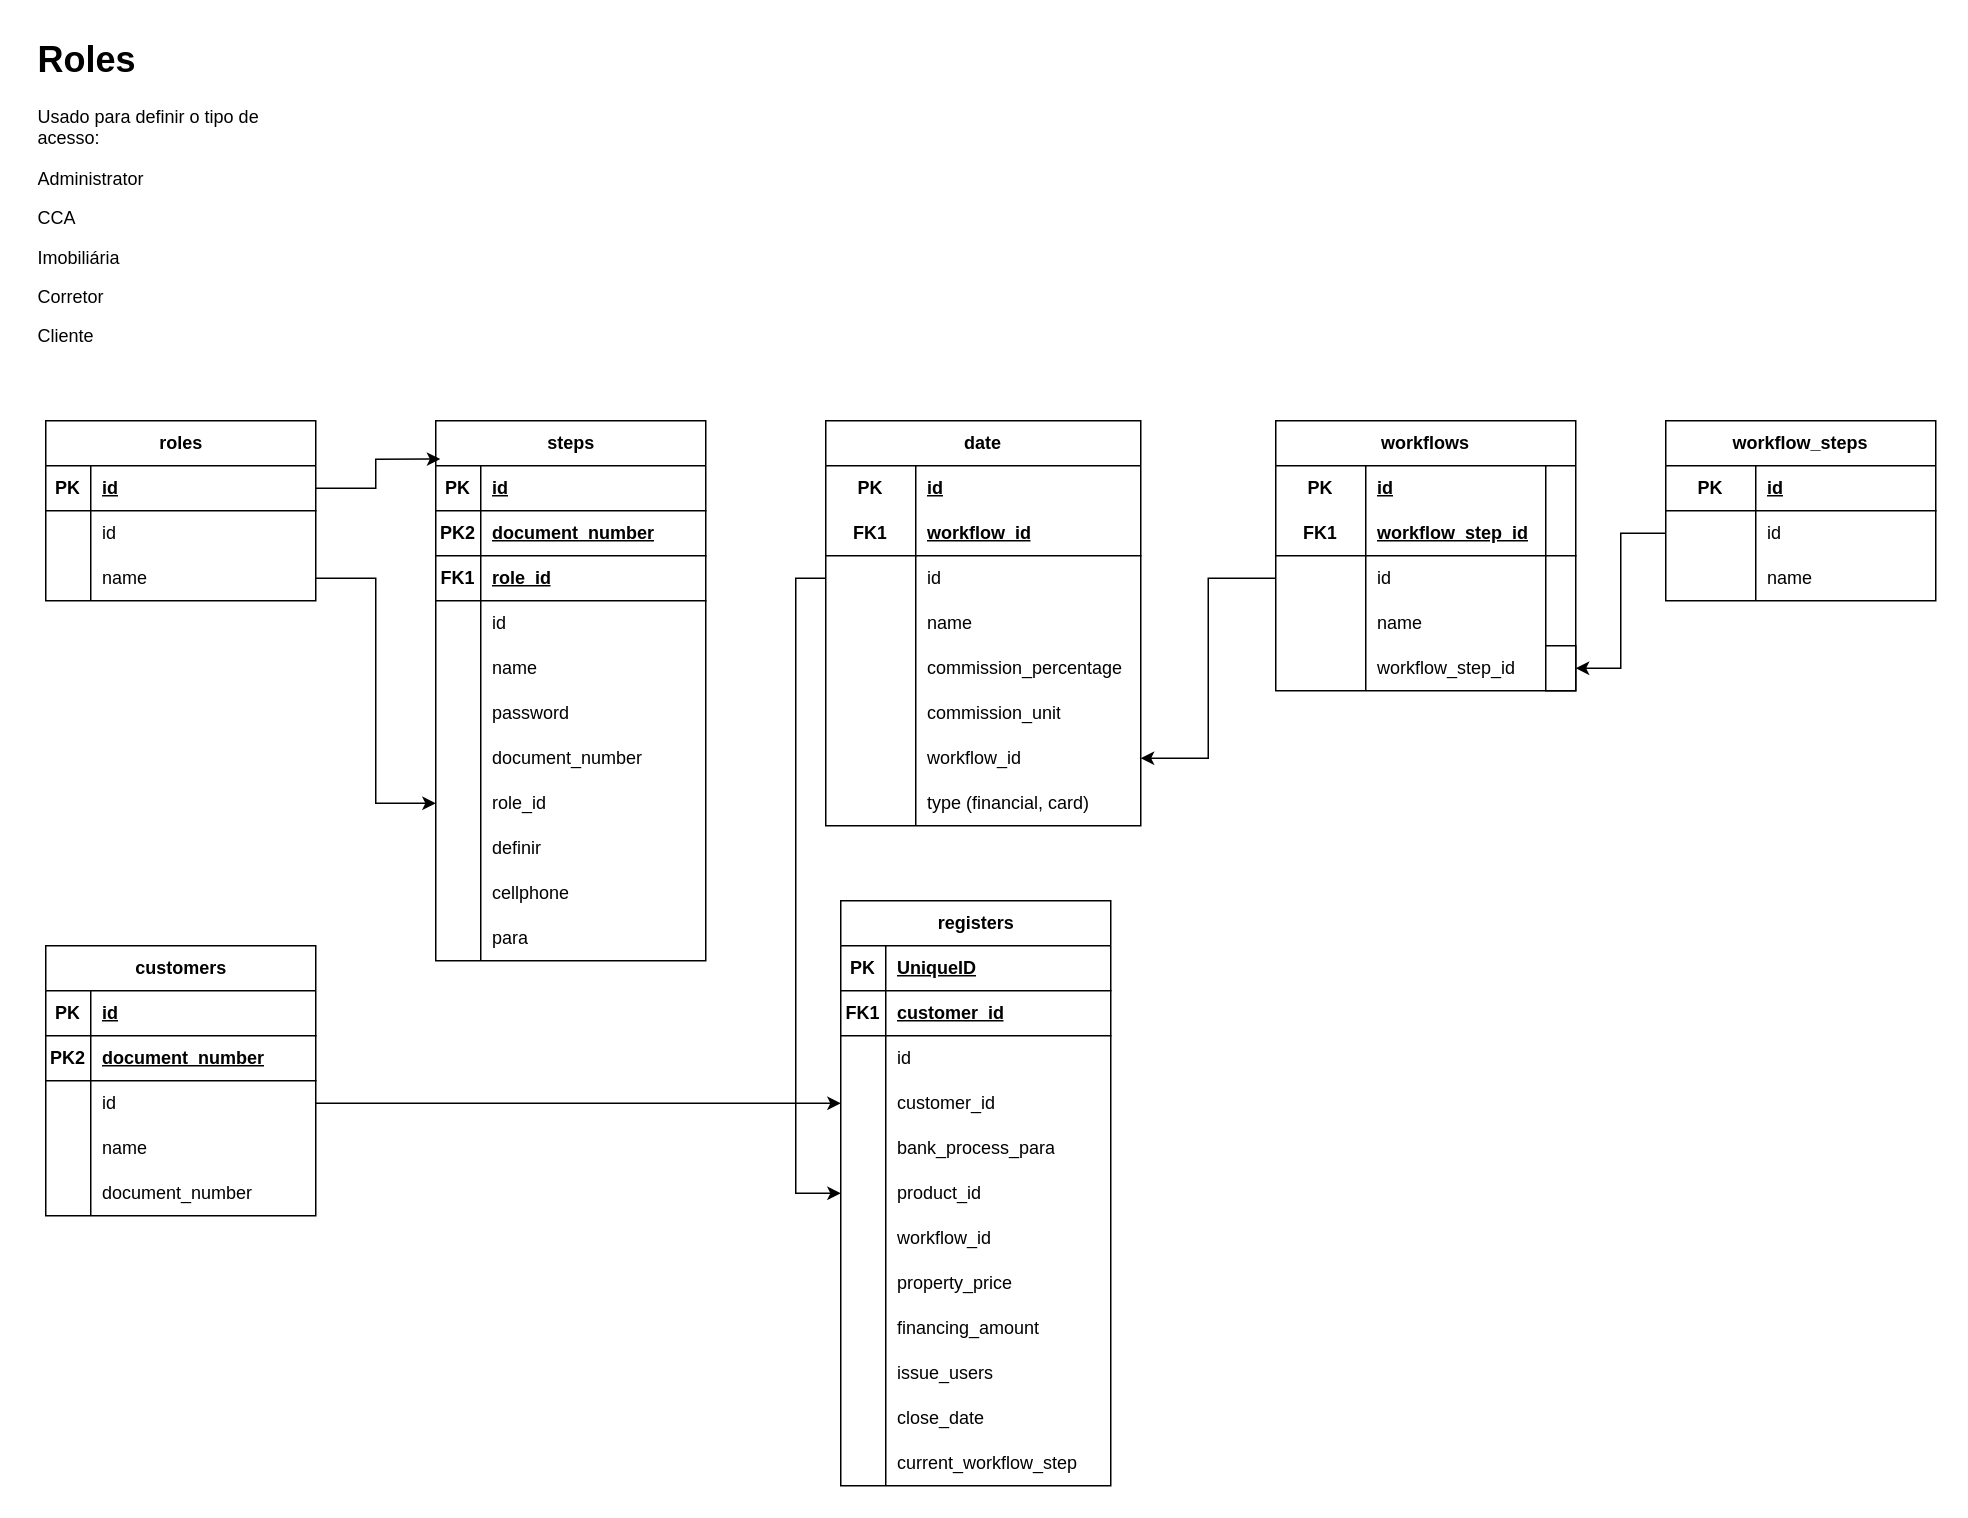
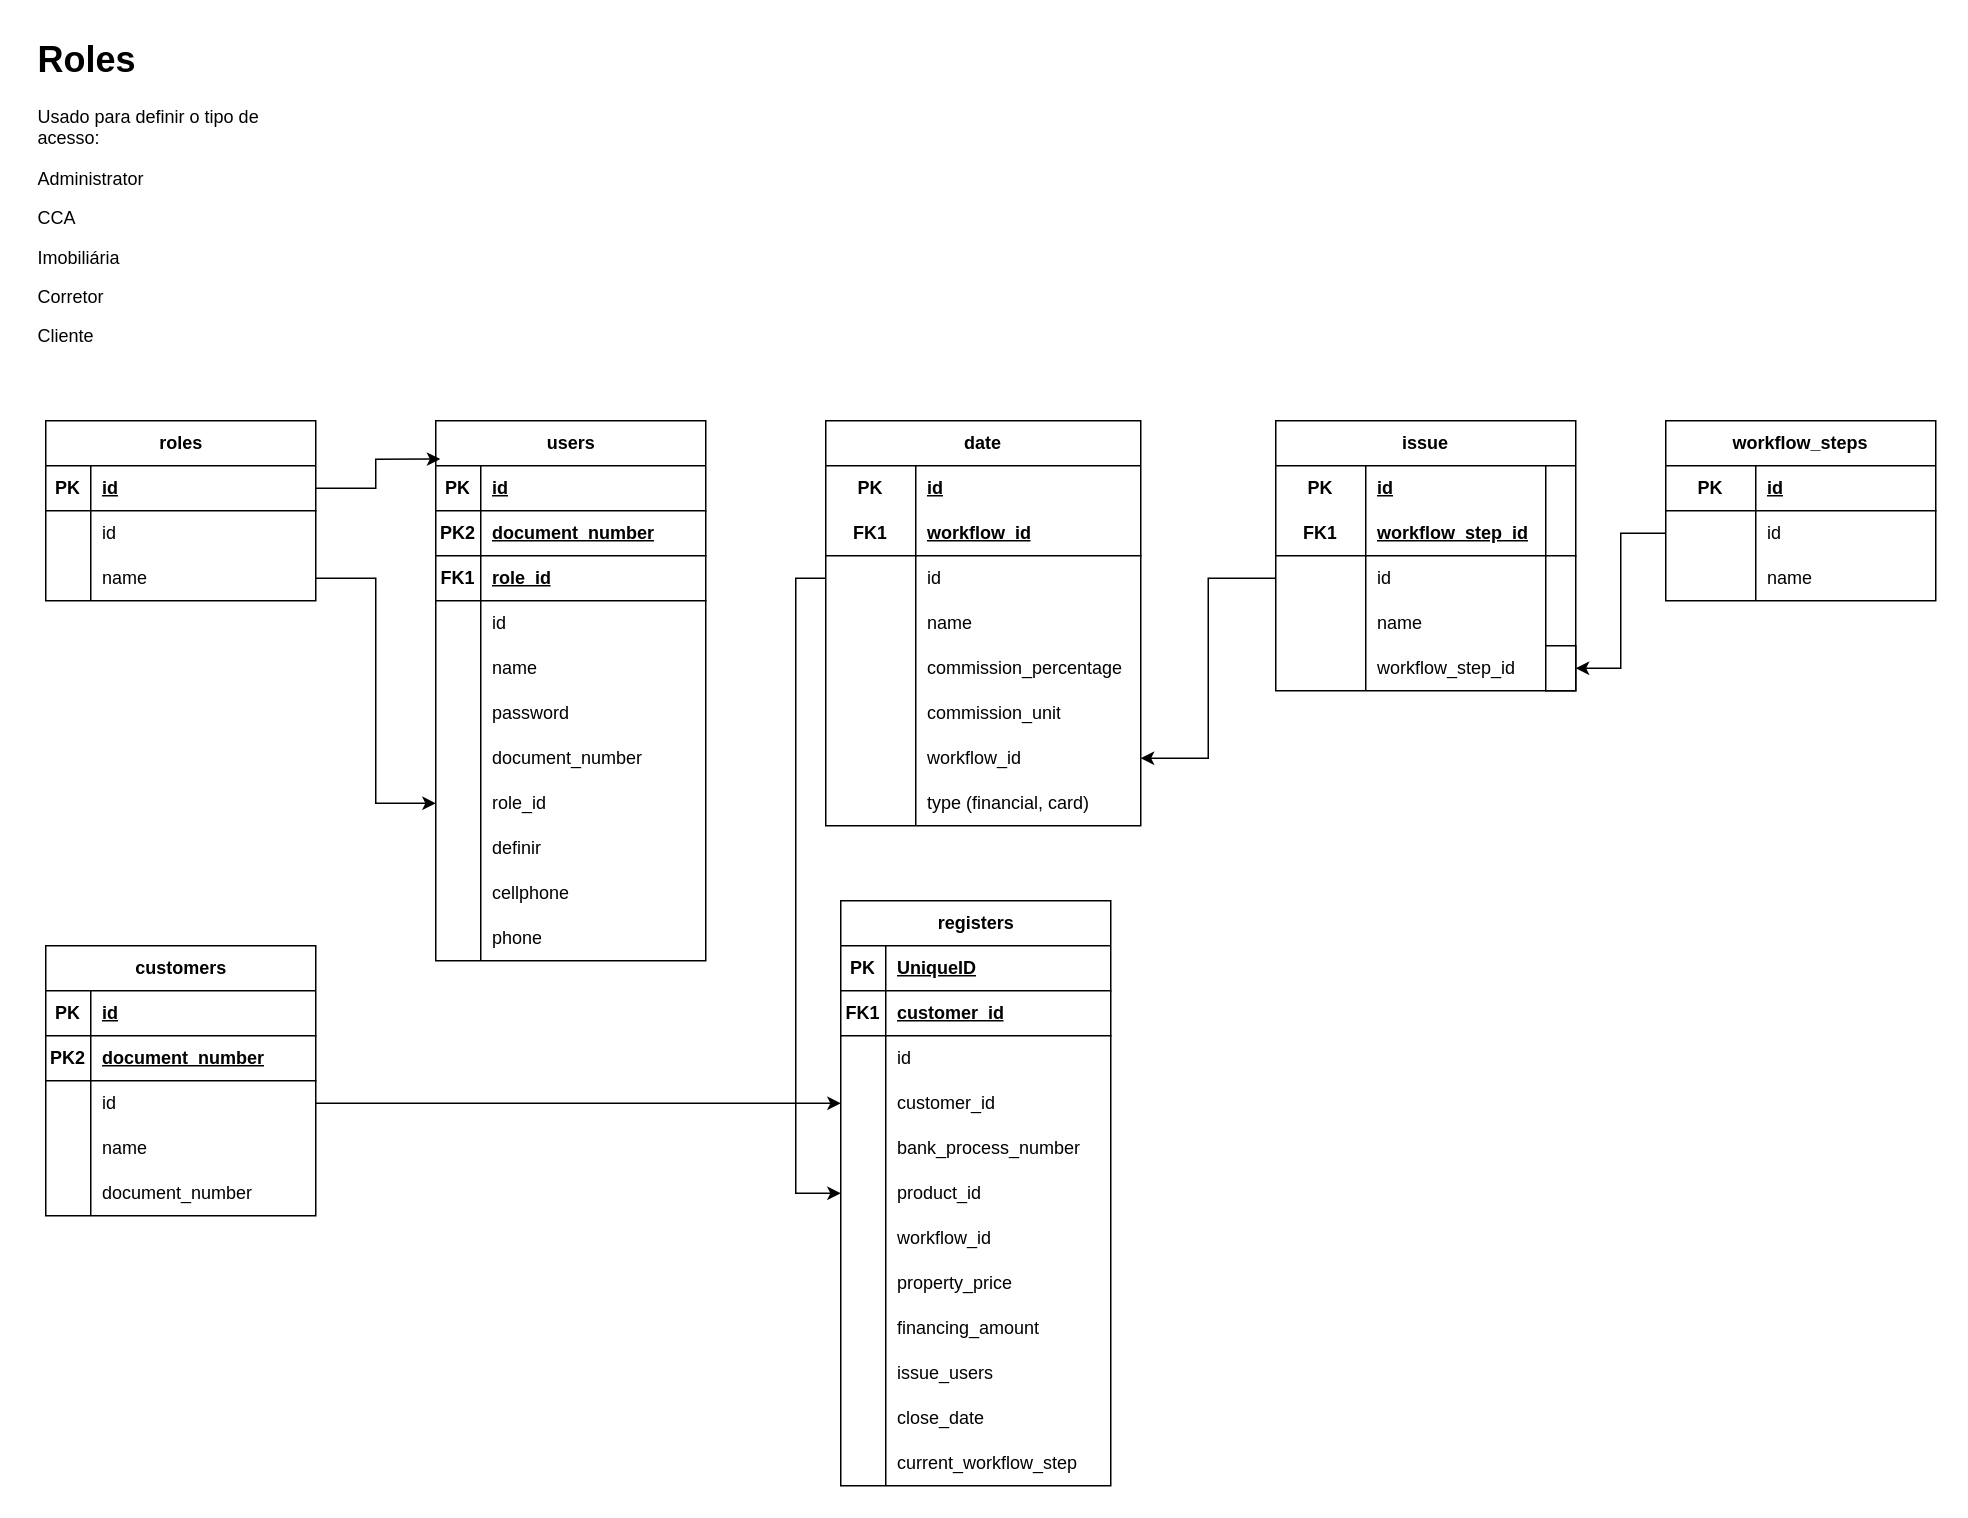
(572, 443) -> (572, 443)
(1426, 443) -> (1426, 443)
(513, 938) -> (518, 938)
(983, 1148) -> (994, 1148)
